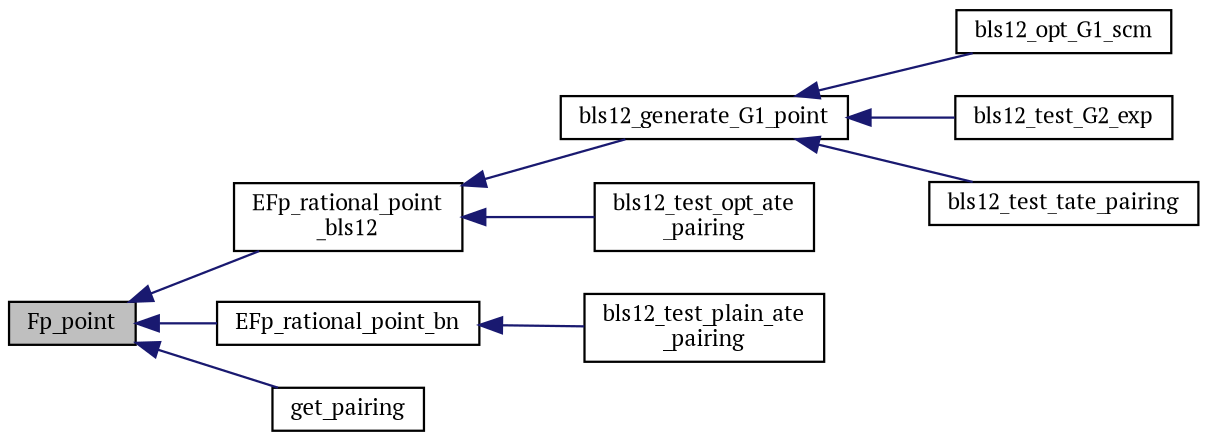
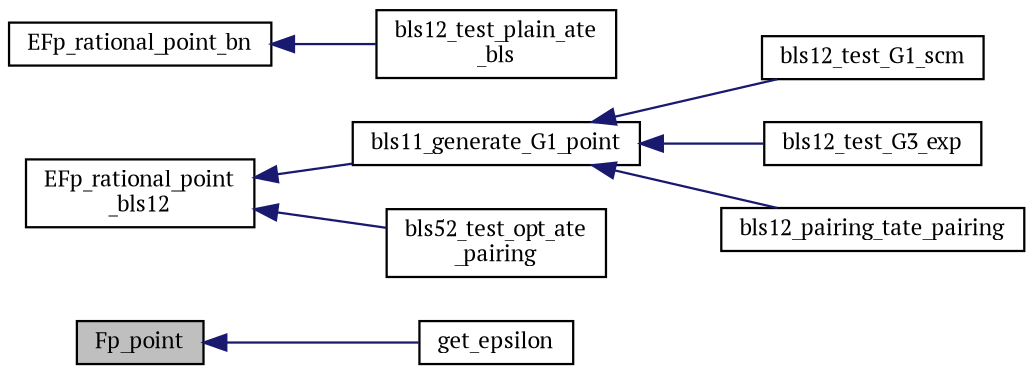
(1064, 32) -> (873, 58)
(704, 118) -> (496, 144)
(1064, 118) -> (873, 144)
(1064, 204) -> (873, 230)
(704, 217) -> (496, 243)
(205, 272) -> none
(188, 323) -> none
(704, 328) -> (496, 44)
(348, 409) -> (496, 343)
